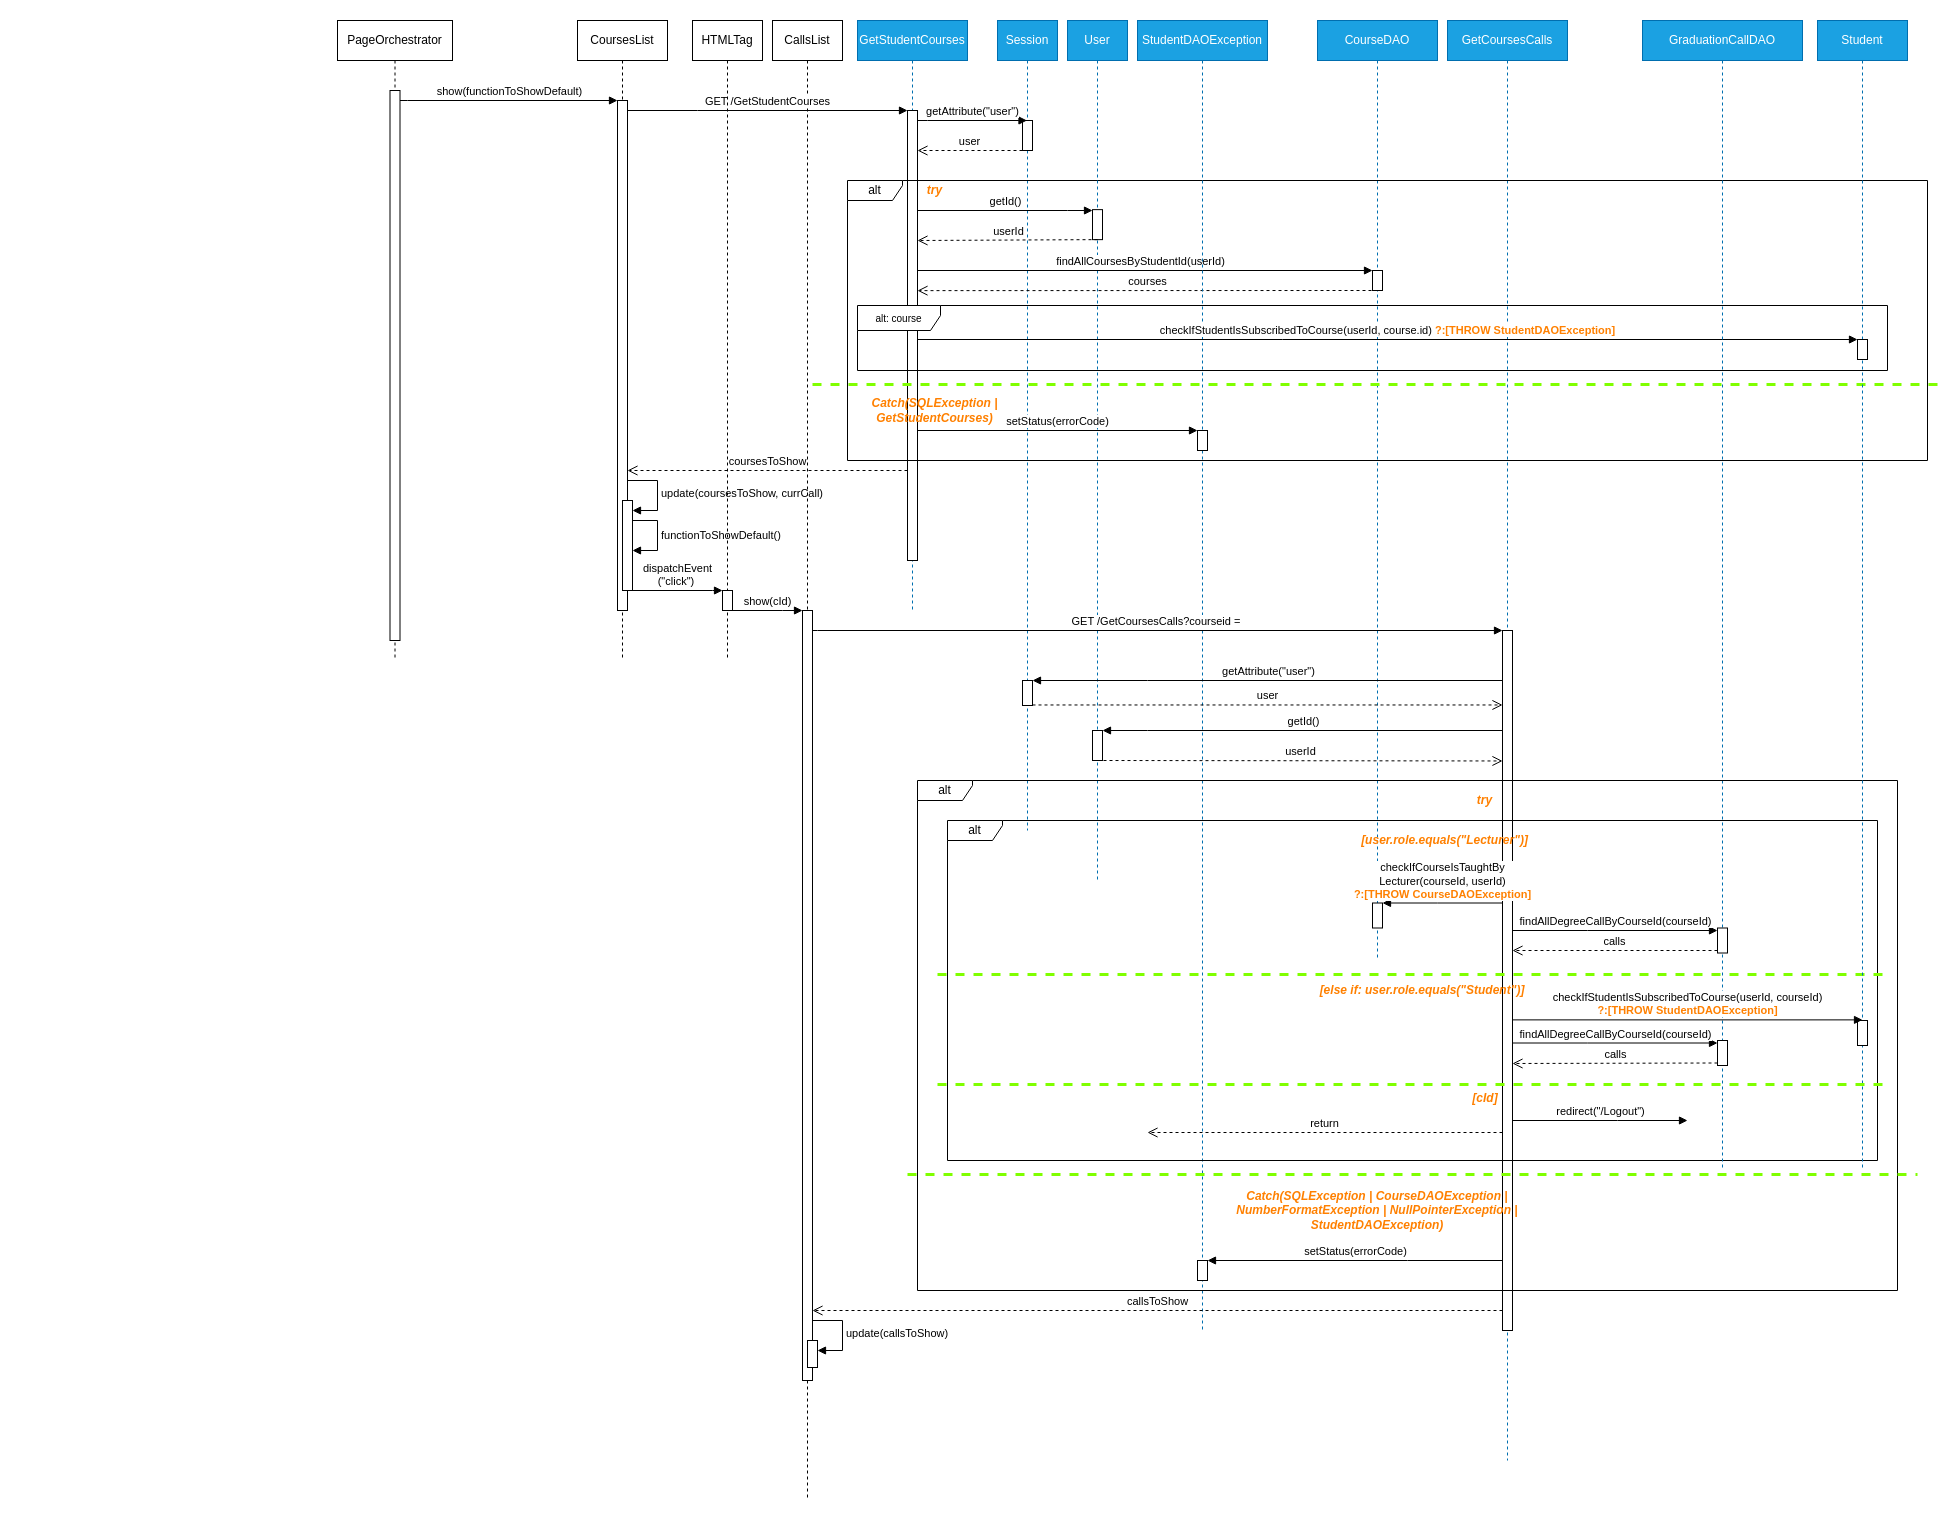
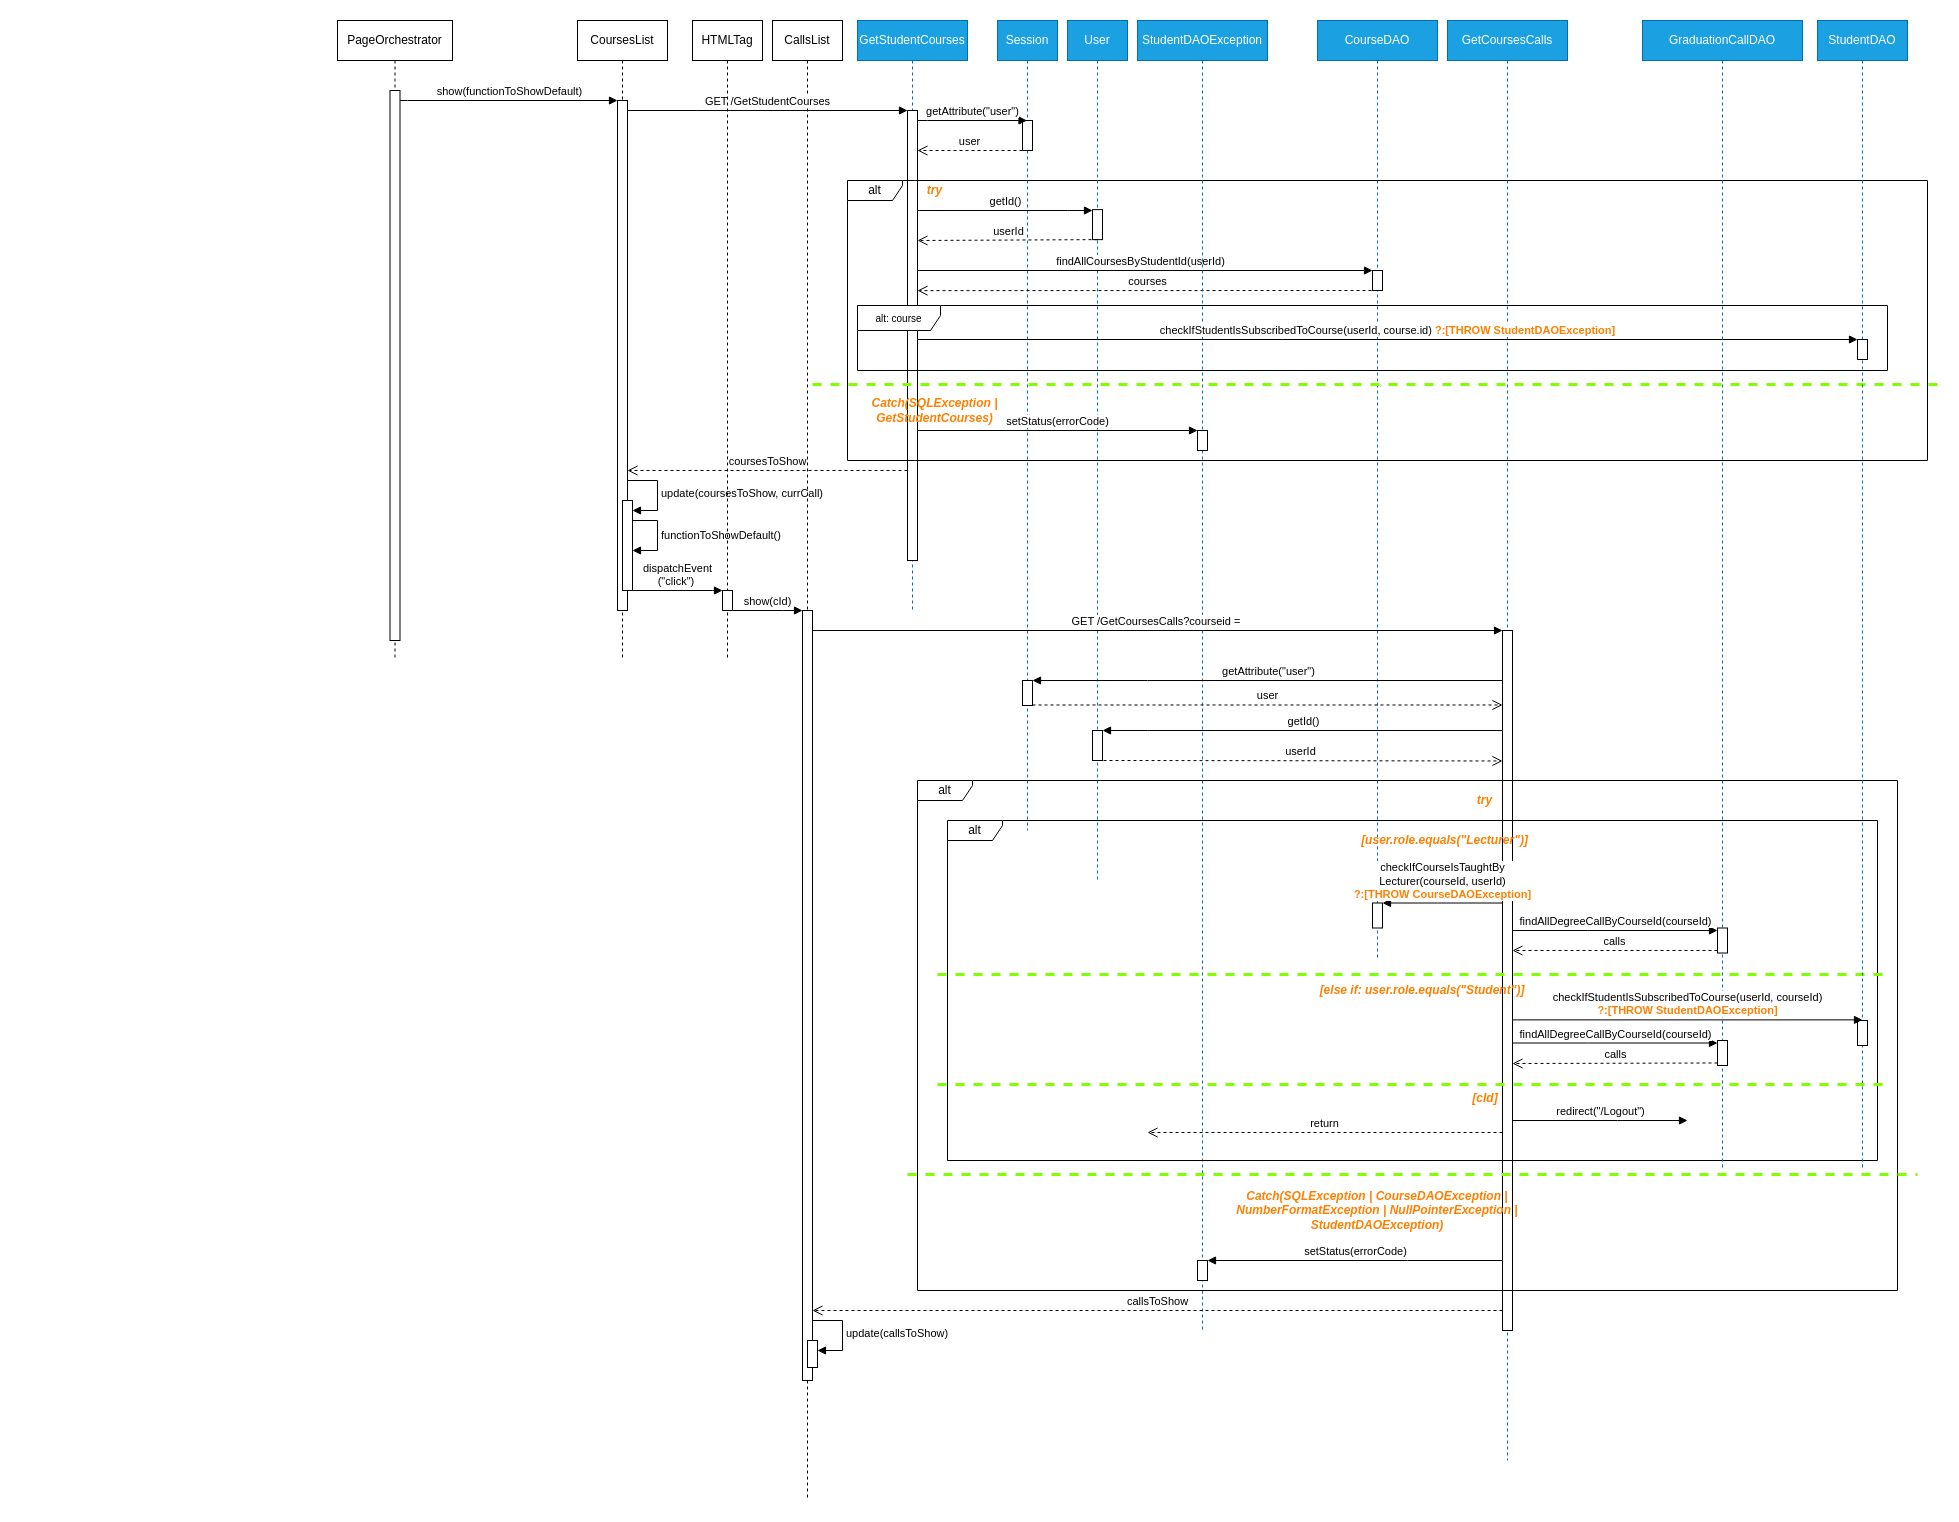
(1863, 41) -> (1863, 41)
